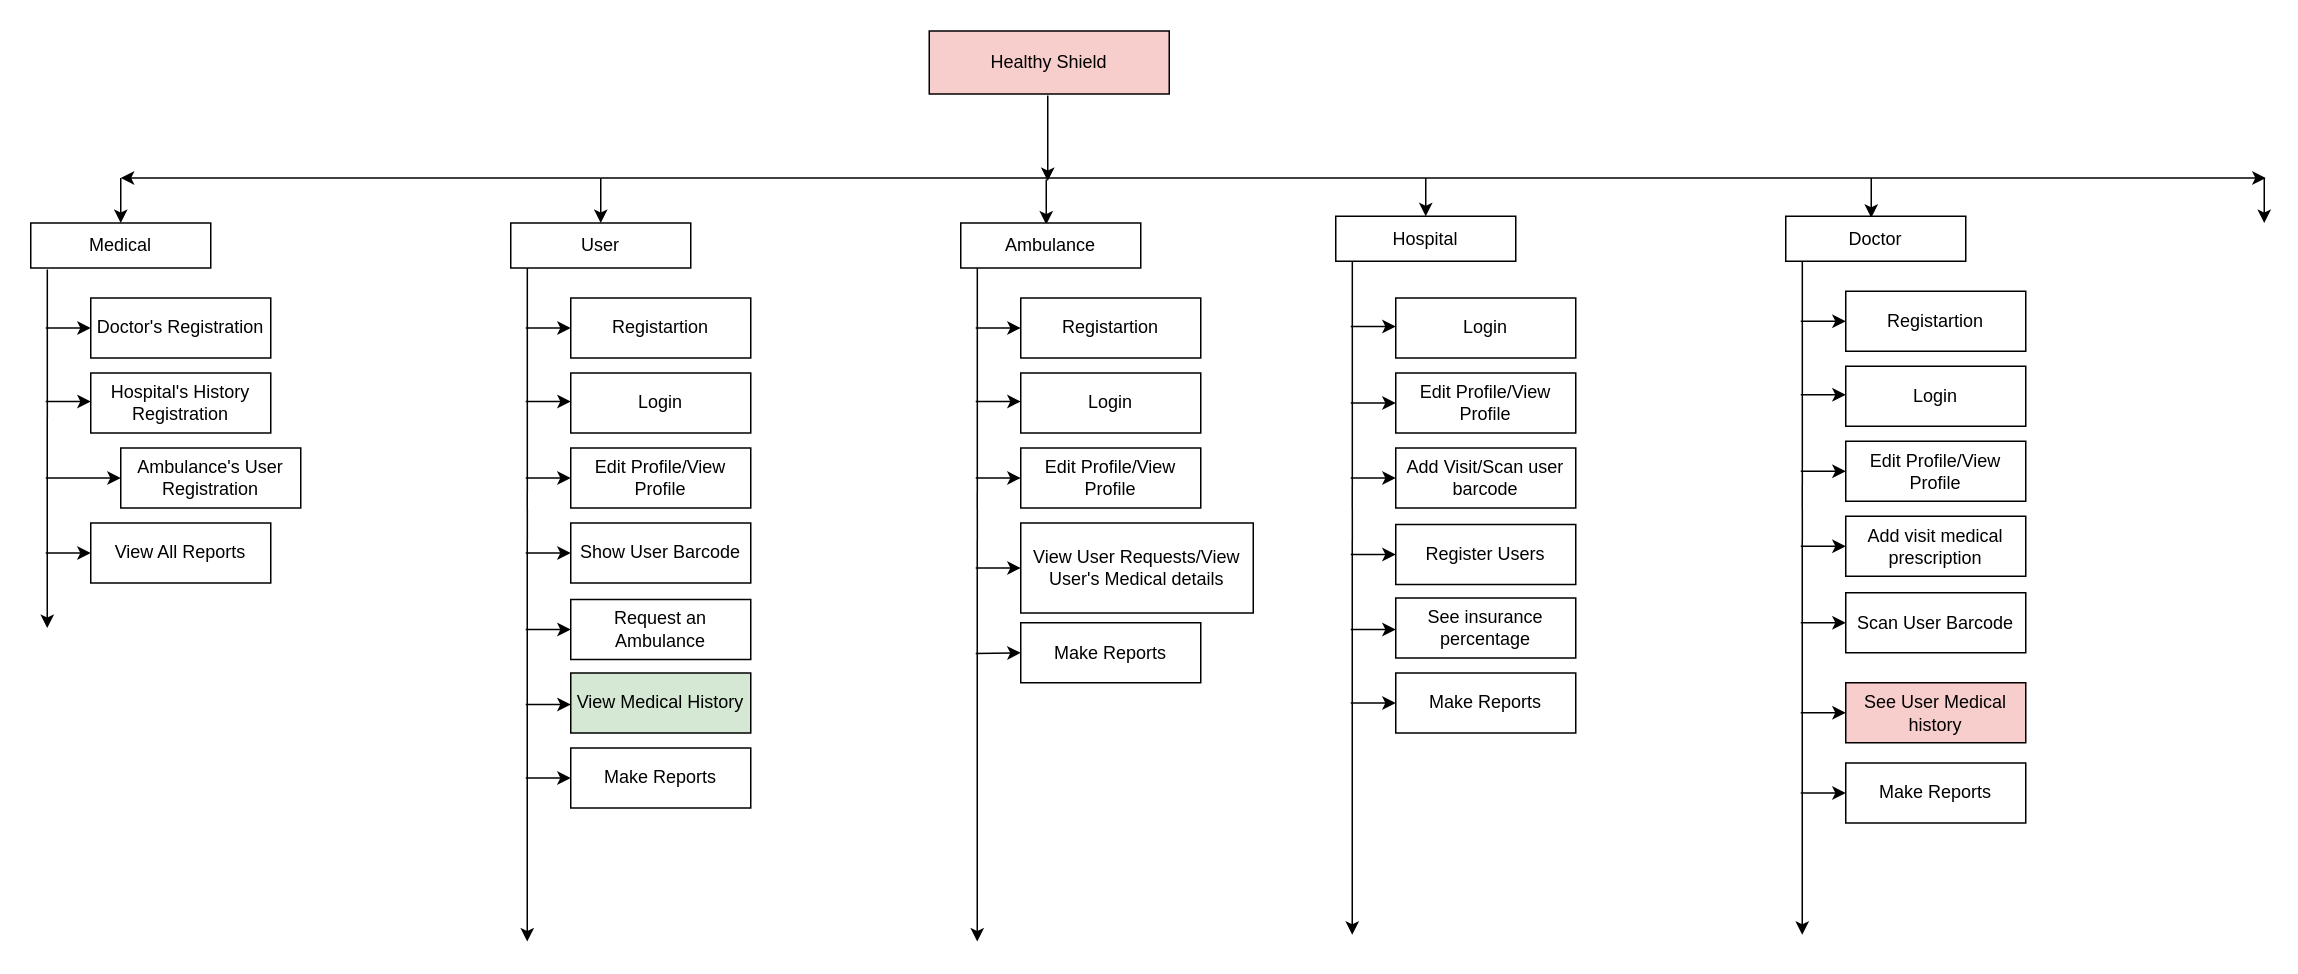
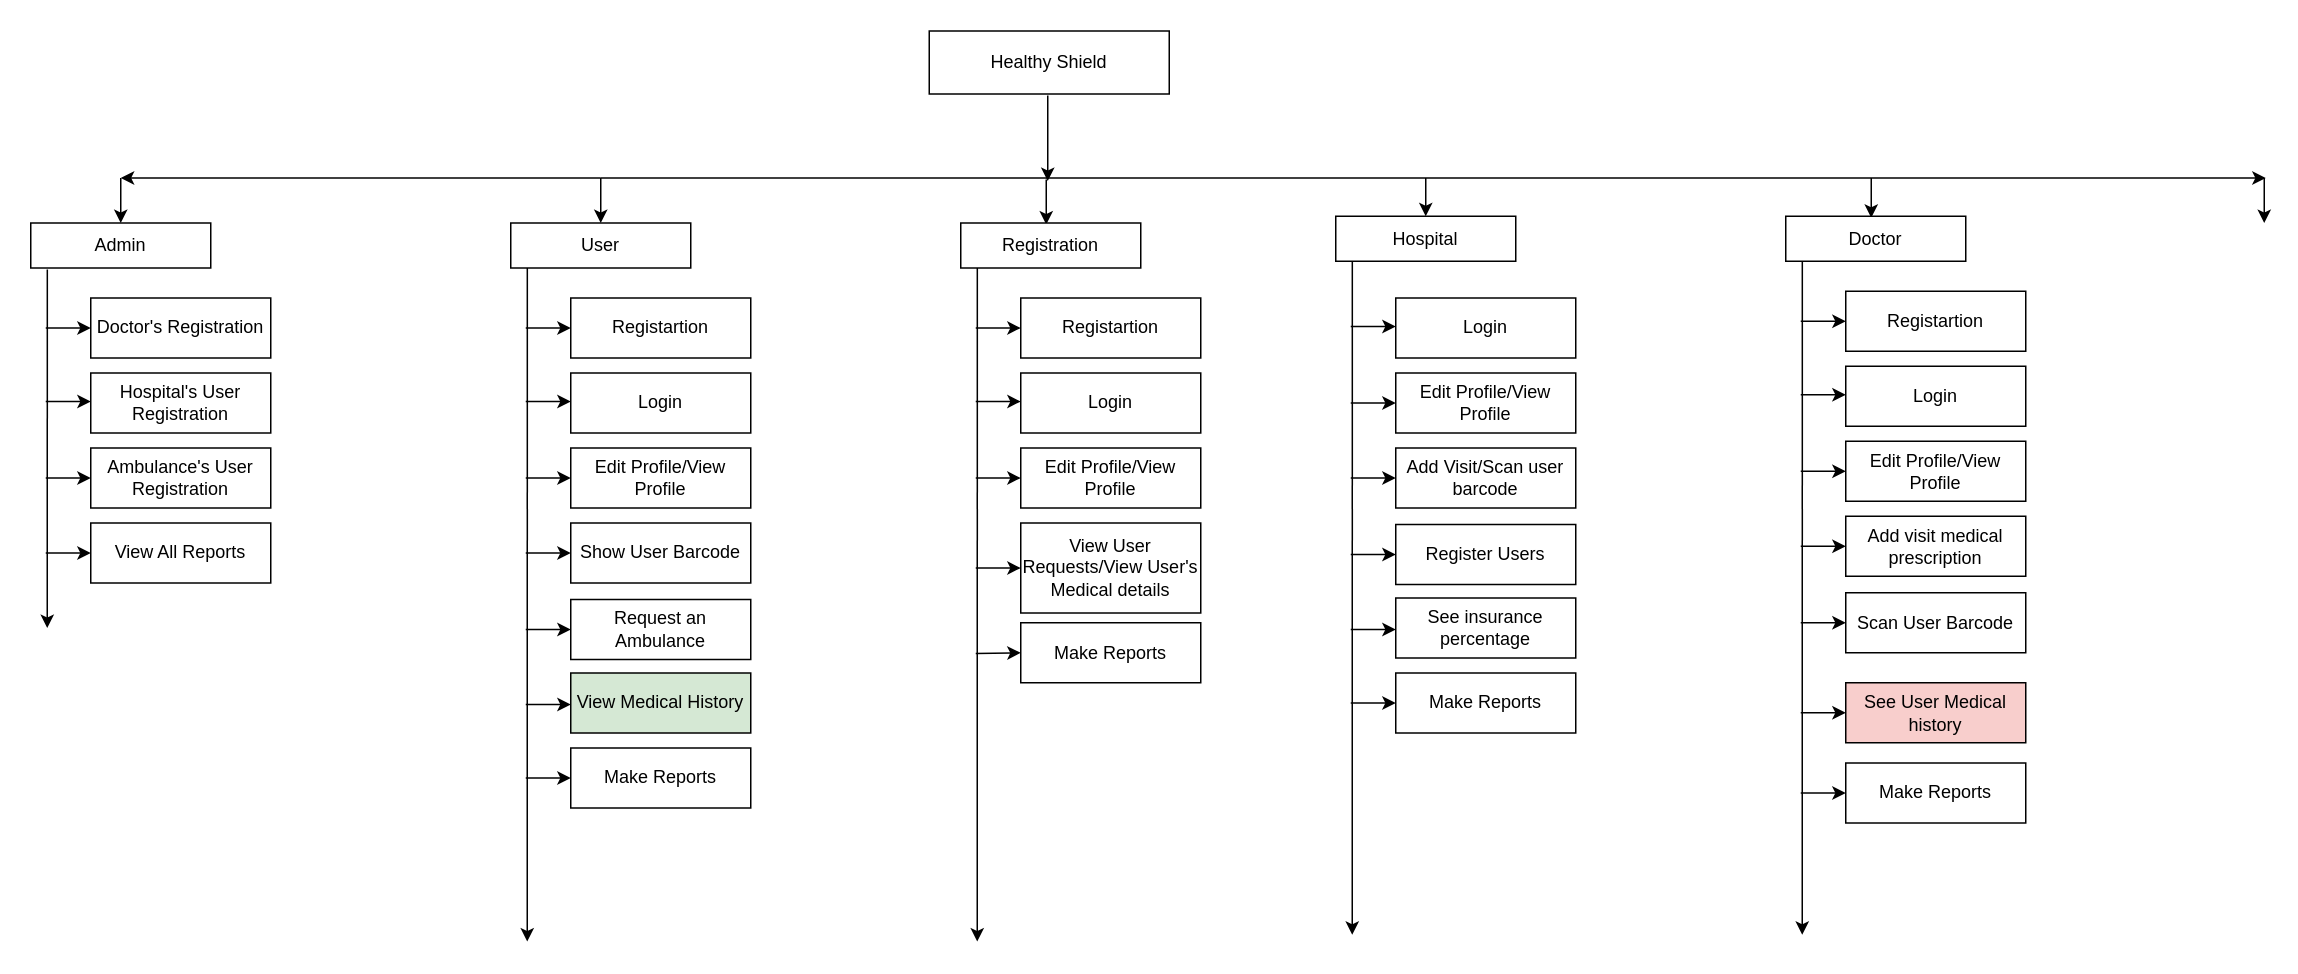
(1049, 62) -> (1049, 62)
(121, 245) -> (121, 245)
(1051, 245) -> (1051, 245)
(181, 403) -> (181, 403)
(211, 478) -> (181, 478)
(1137, 568) -> (1111, 568)
